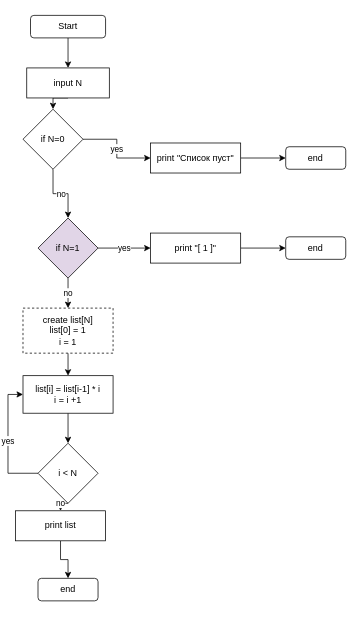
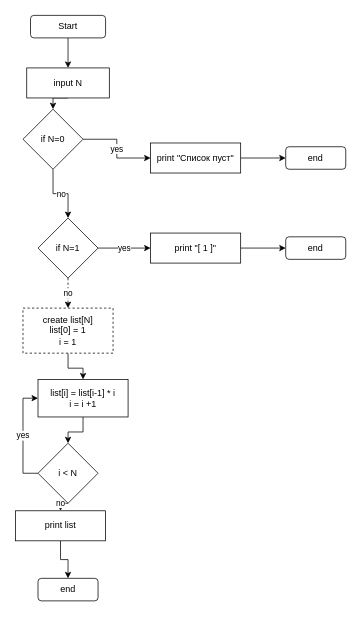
(68, 248) -> (68, 248)
(68, 283) -> (68, 283)
(68, 394) -> (83, 398)
